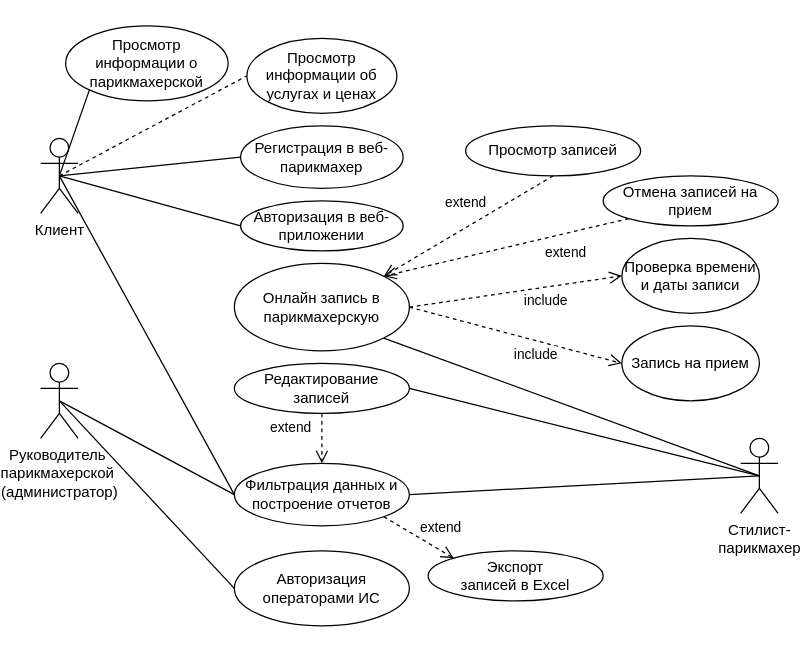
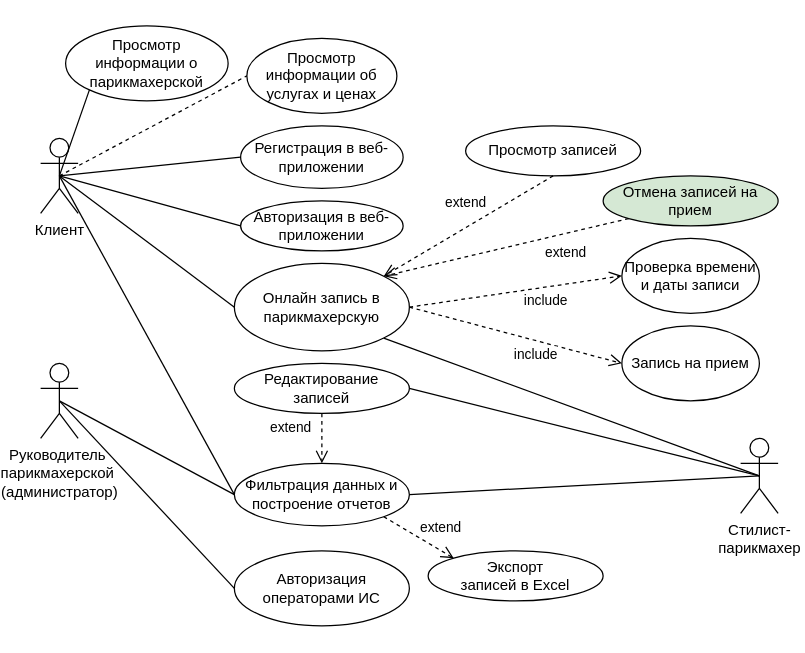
(322, 157) -> (322, 157)
(691, 201) -> (691, 201)
none -> (151, 244)
